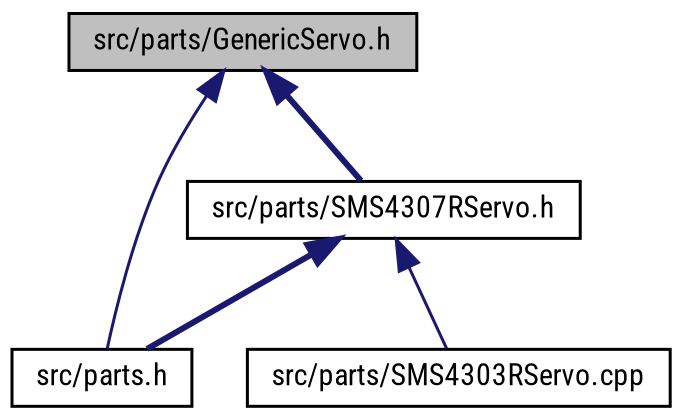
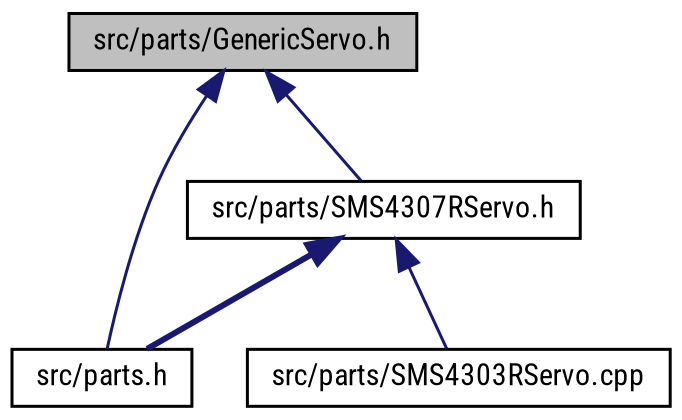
(324, 138) -> (324, 138)
